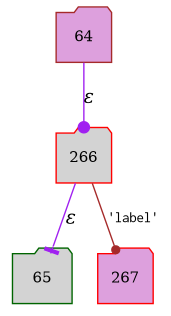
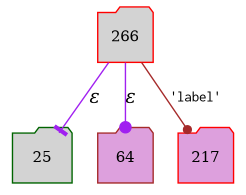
(84, 92) -> (125, 92)
(42, 279) -> (42, 158)
(125, 279) -> (206, 158)
